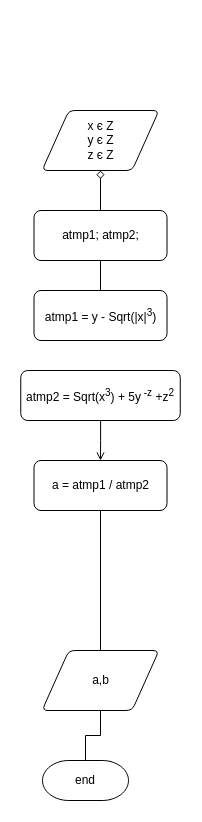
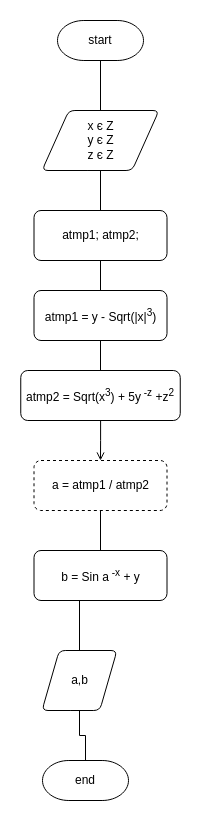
none -> (101, 41)
none -> (101, 86)
(101, 179) -> (101, 175)
none -> (101, 356)
(101, 486) -> (101, 486)
none -> (101, 576)
(101, 681) -> (80, 681)
